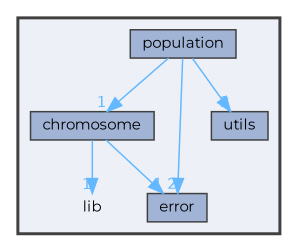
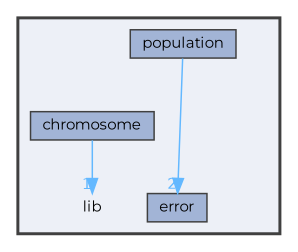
(144, 80) -> none
(240, 126) -> none
(129, 161) -> none
